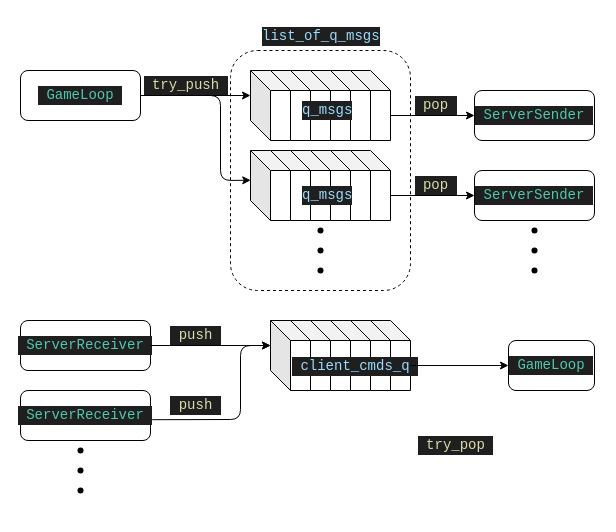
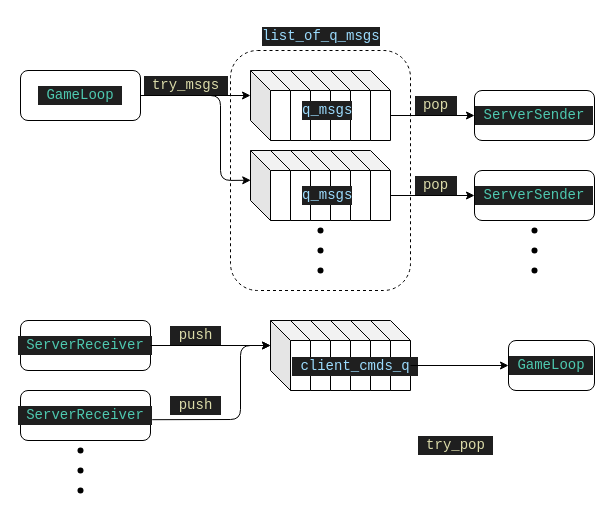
(186, 86) -> (186, 86)
